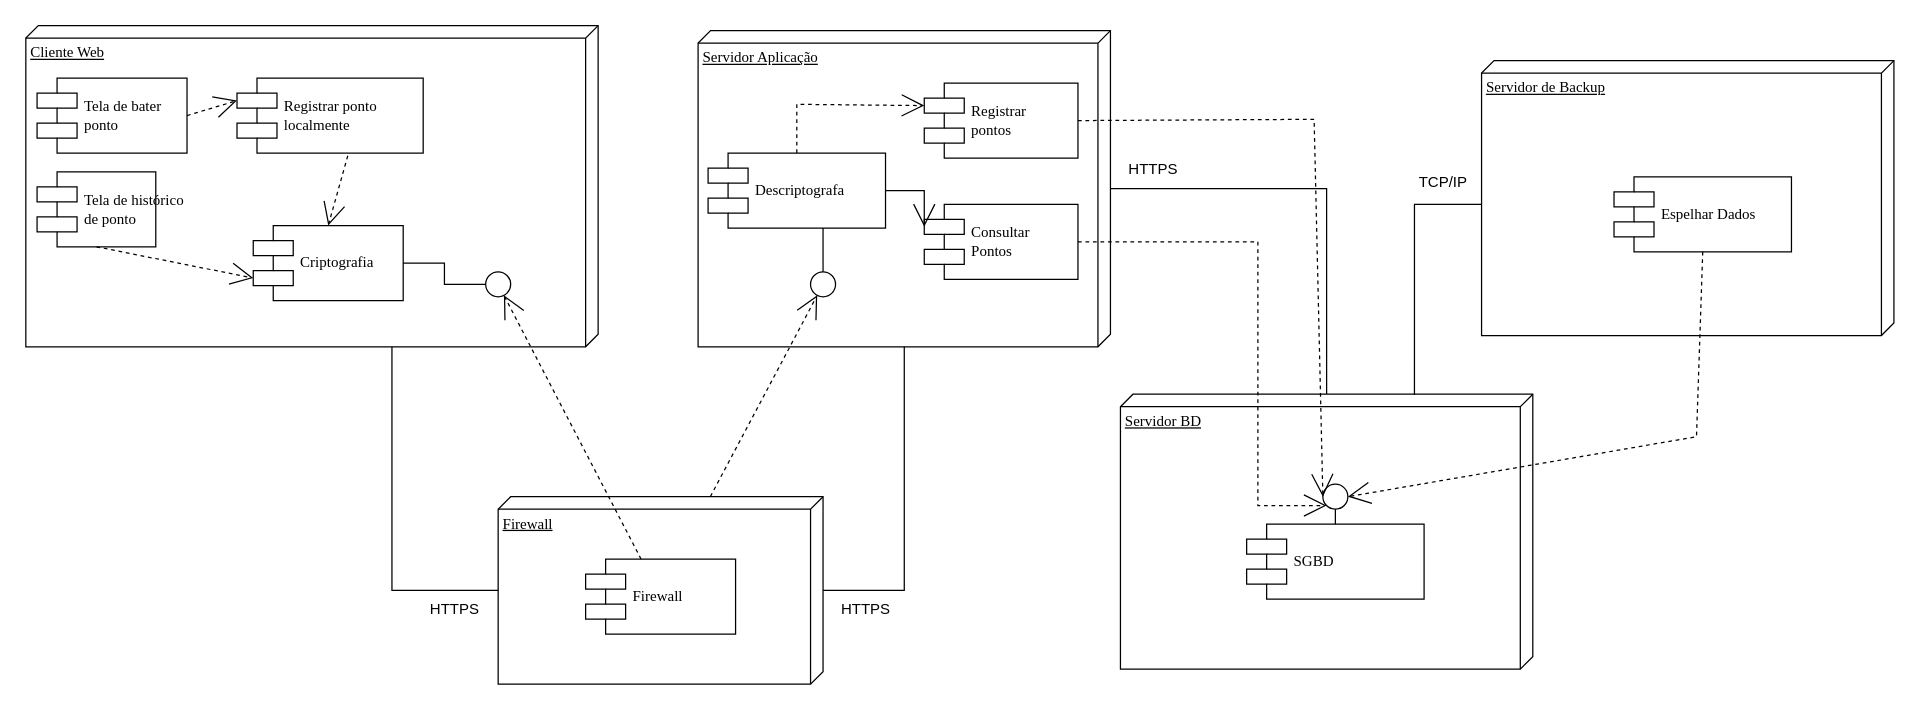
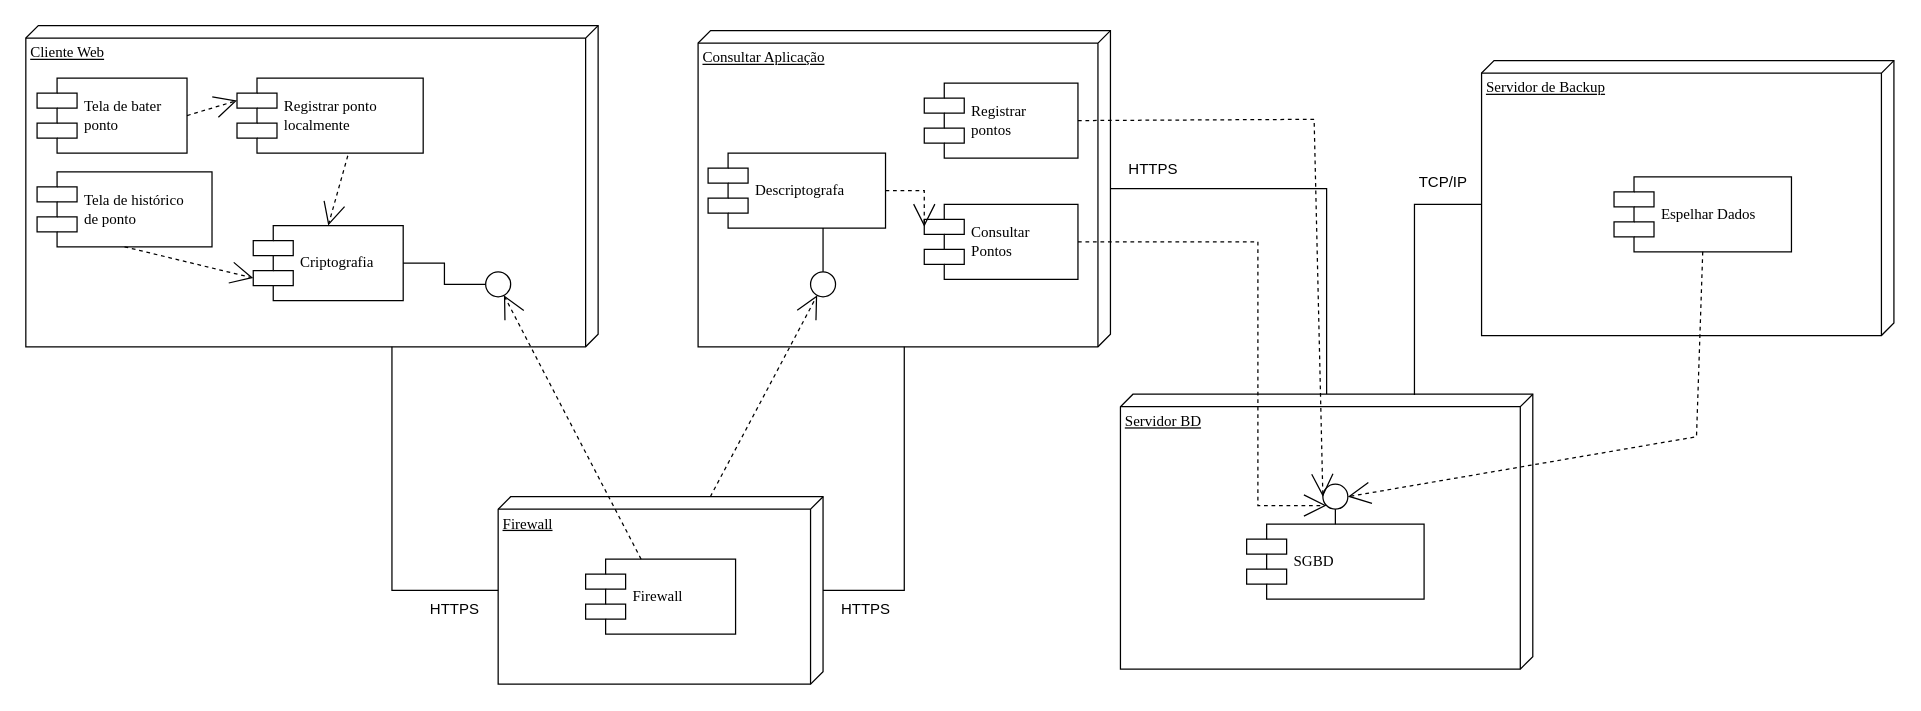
(771, 58) -> (775, 58)
(835, 105) -> none
(920, 191) -> (920, 191)
(96, 209) -> (124, 209)
